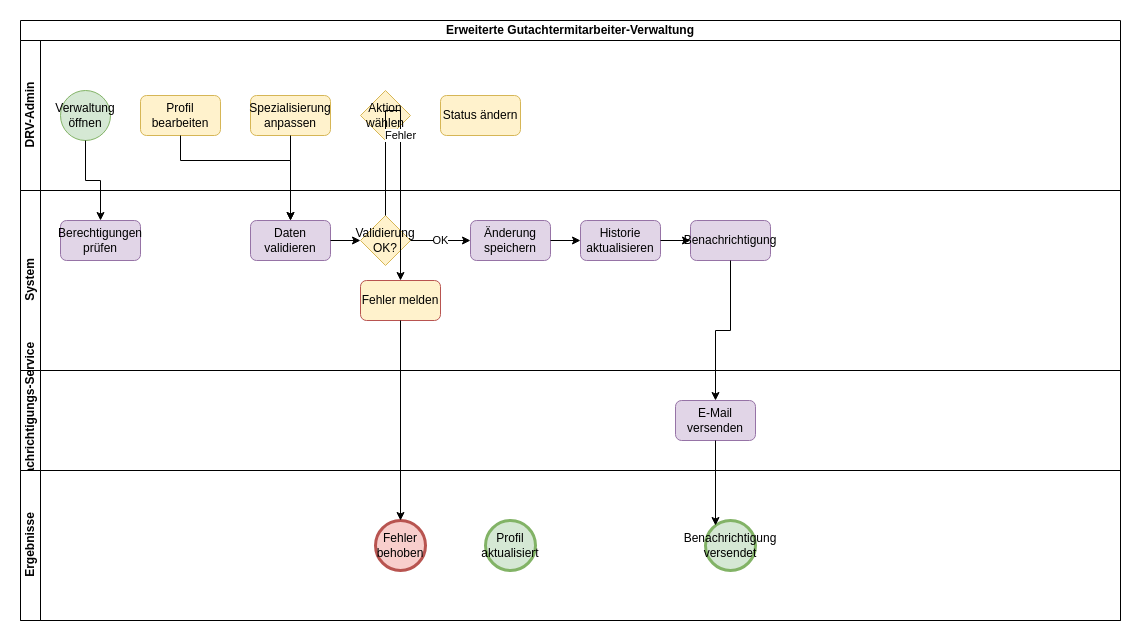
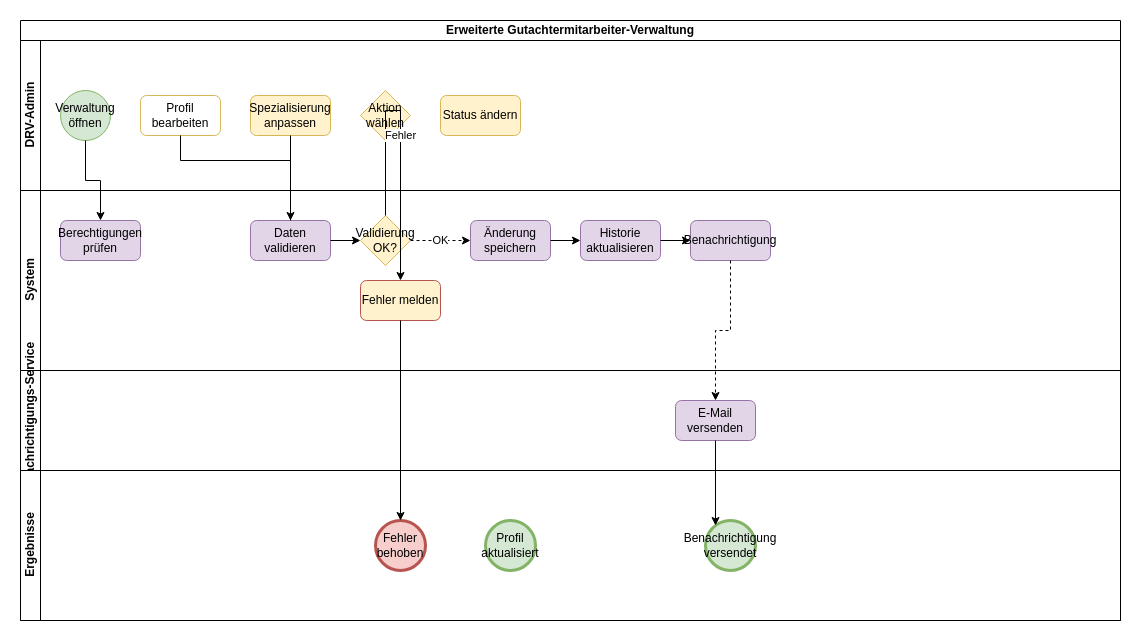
(181, 116) -> (181, 116)
(181, 136) -> (291, 218)
(423, 241) -> (423, 241)
(727, 331) -> (727, 331)
